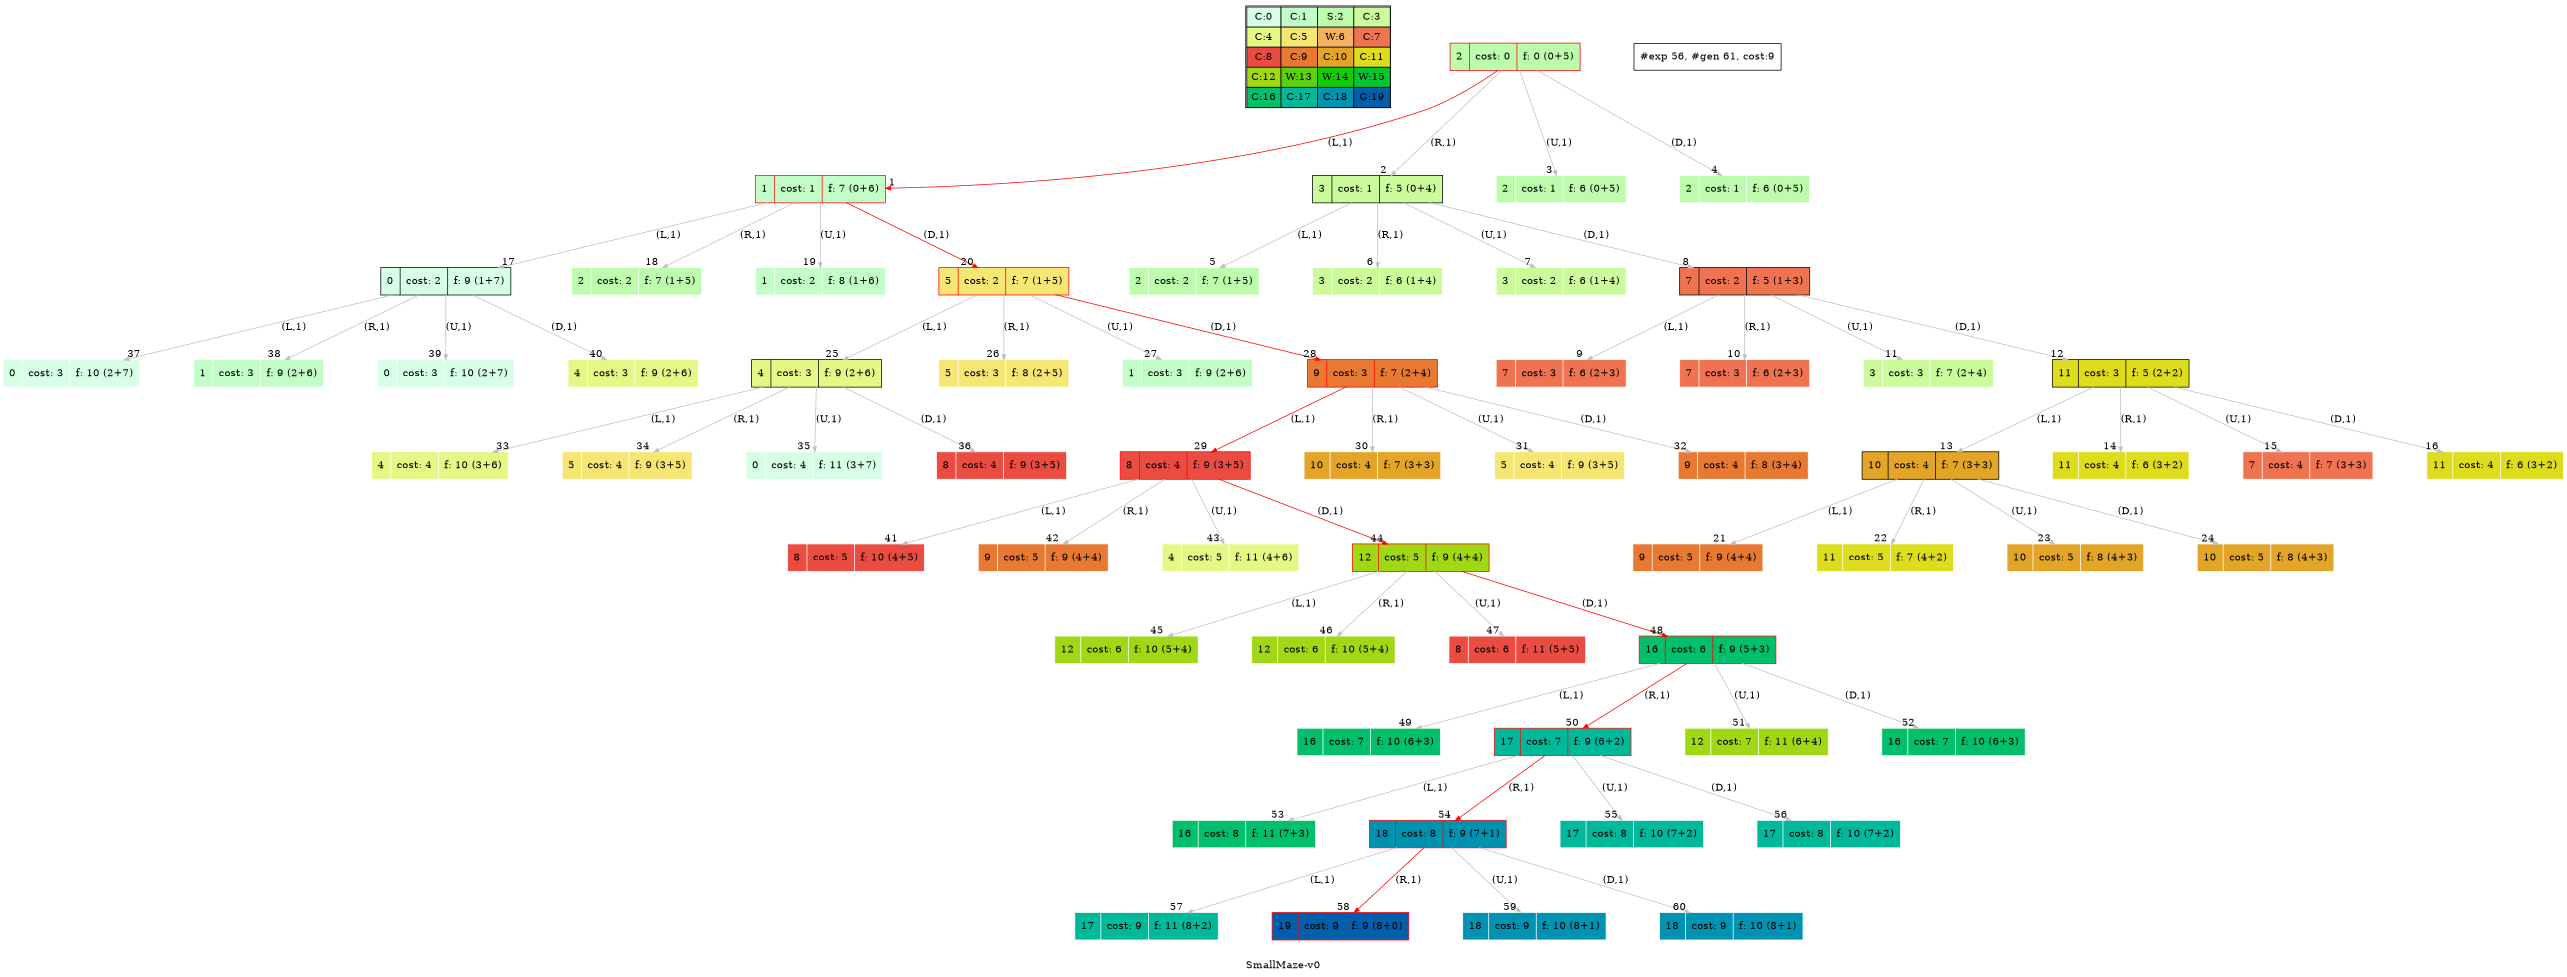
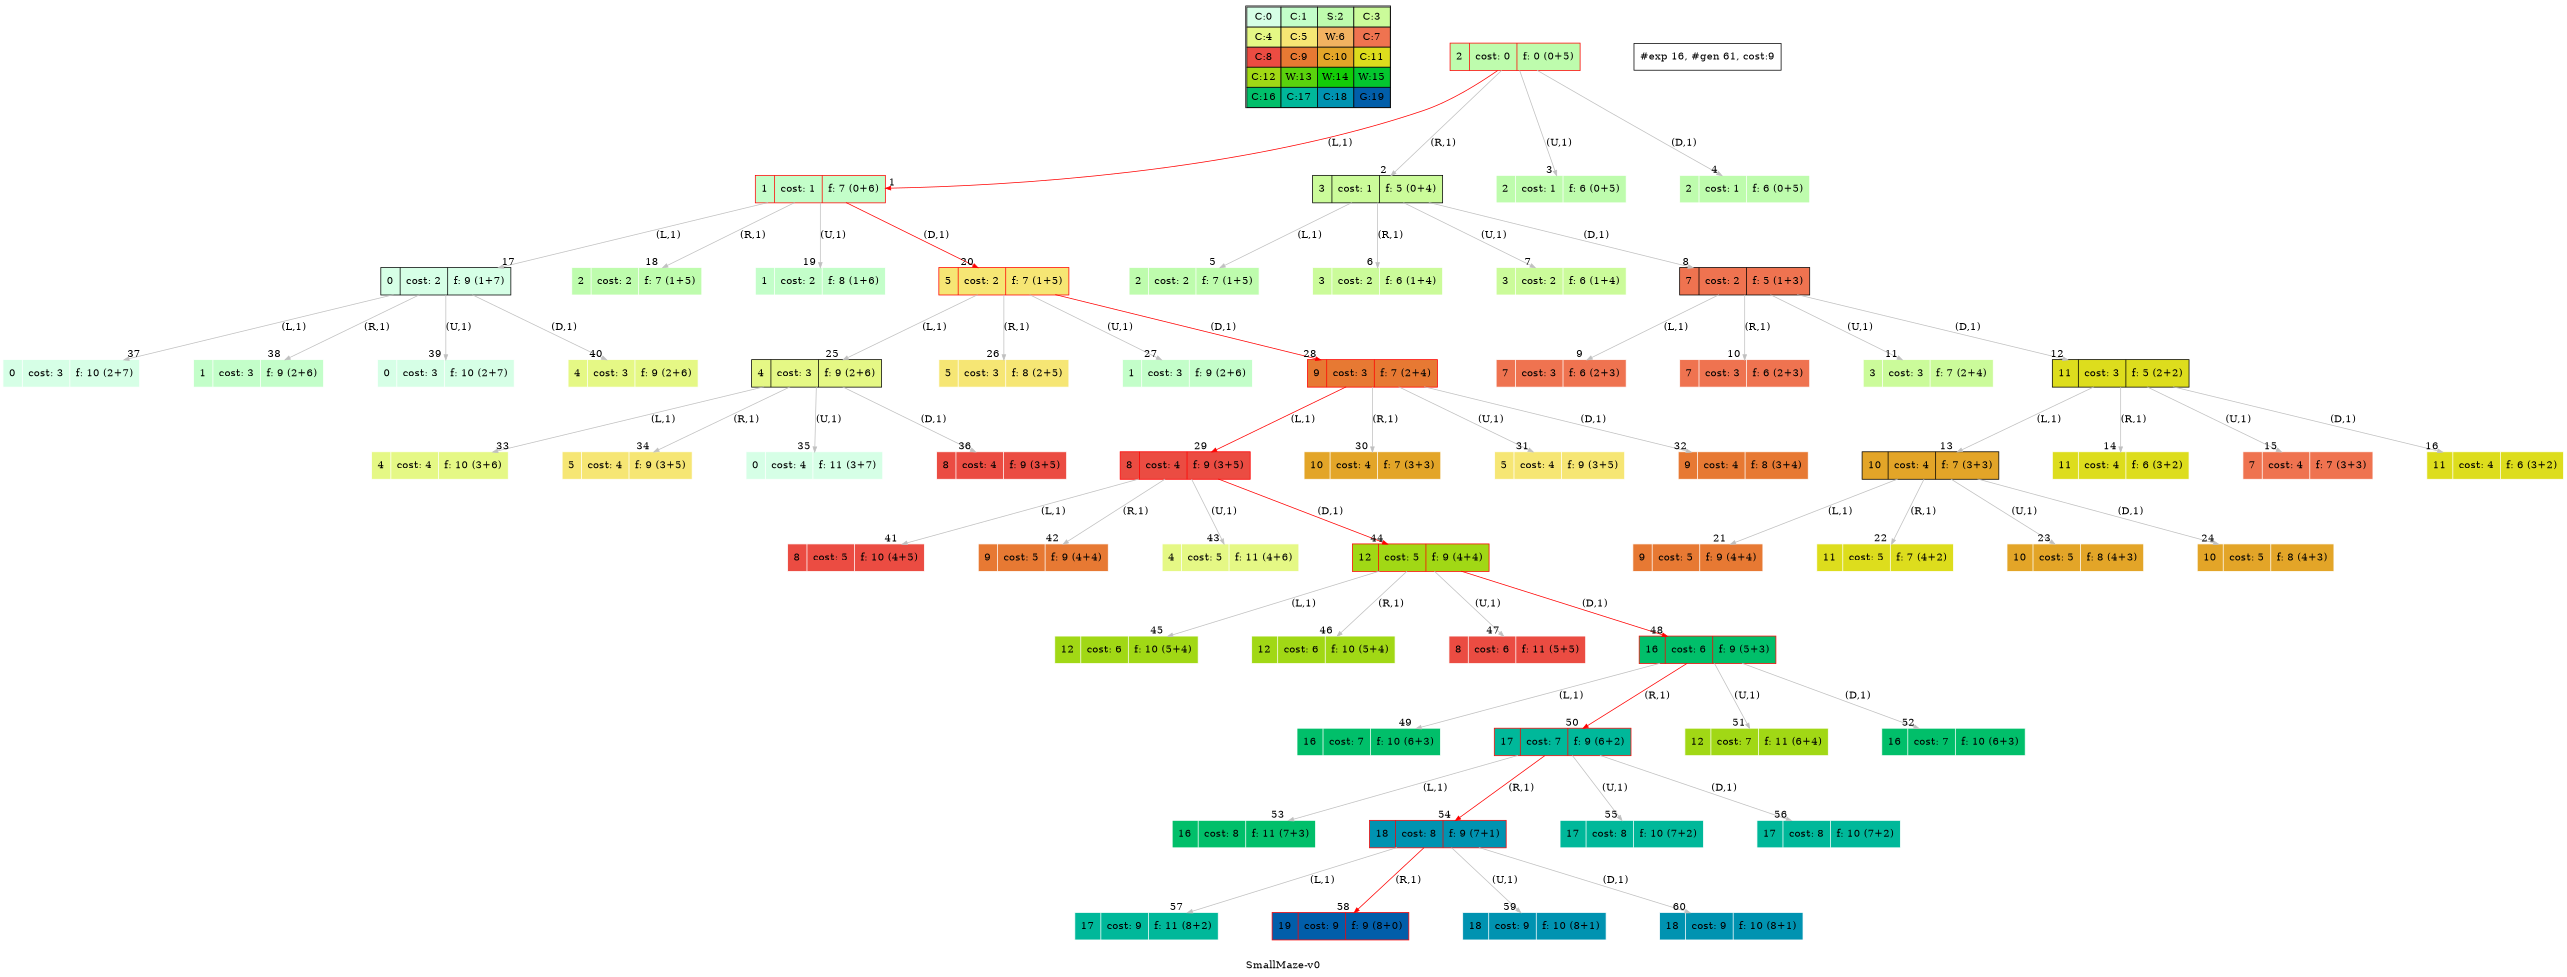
(1708, 57) -> (1708, 57)
